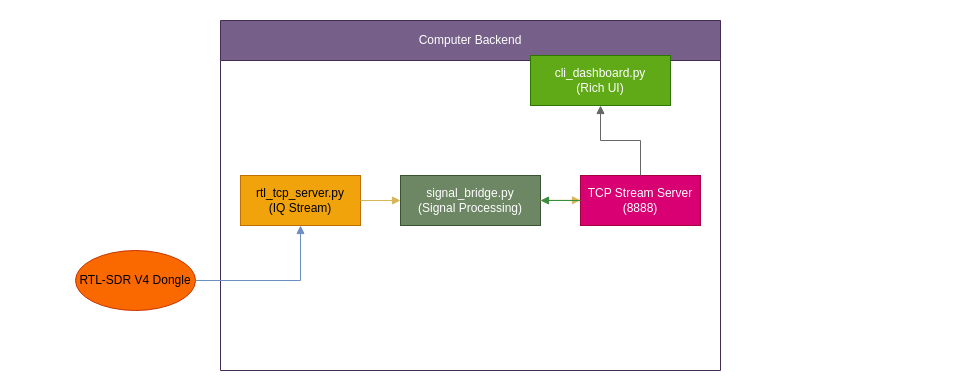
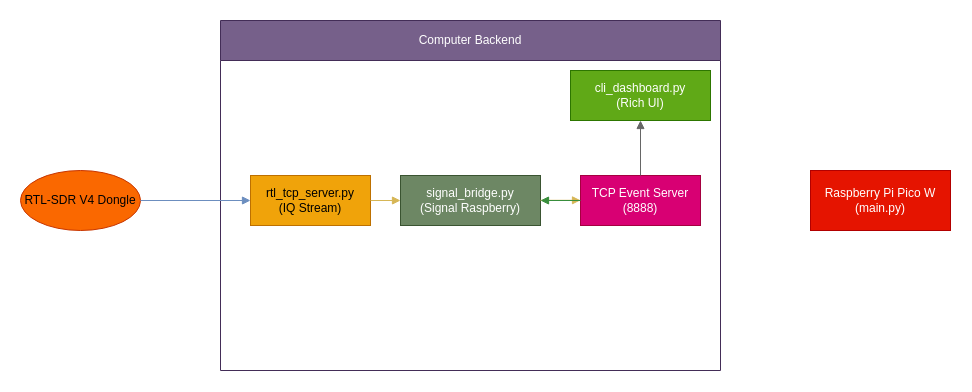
(601, 81) -> (641, 96)
(301, 201) -> (311, 201)
(471, 201) -> (471, 201)
(641, 201) -> (641, 201)
none -> (881, 201)
(136, 281) -> (81, 201)
